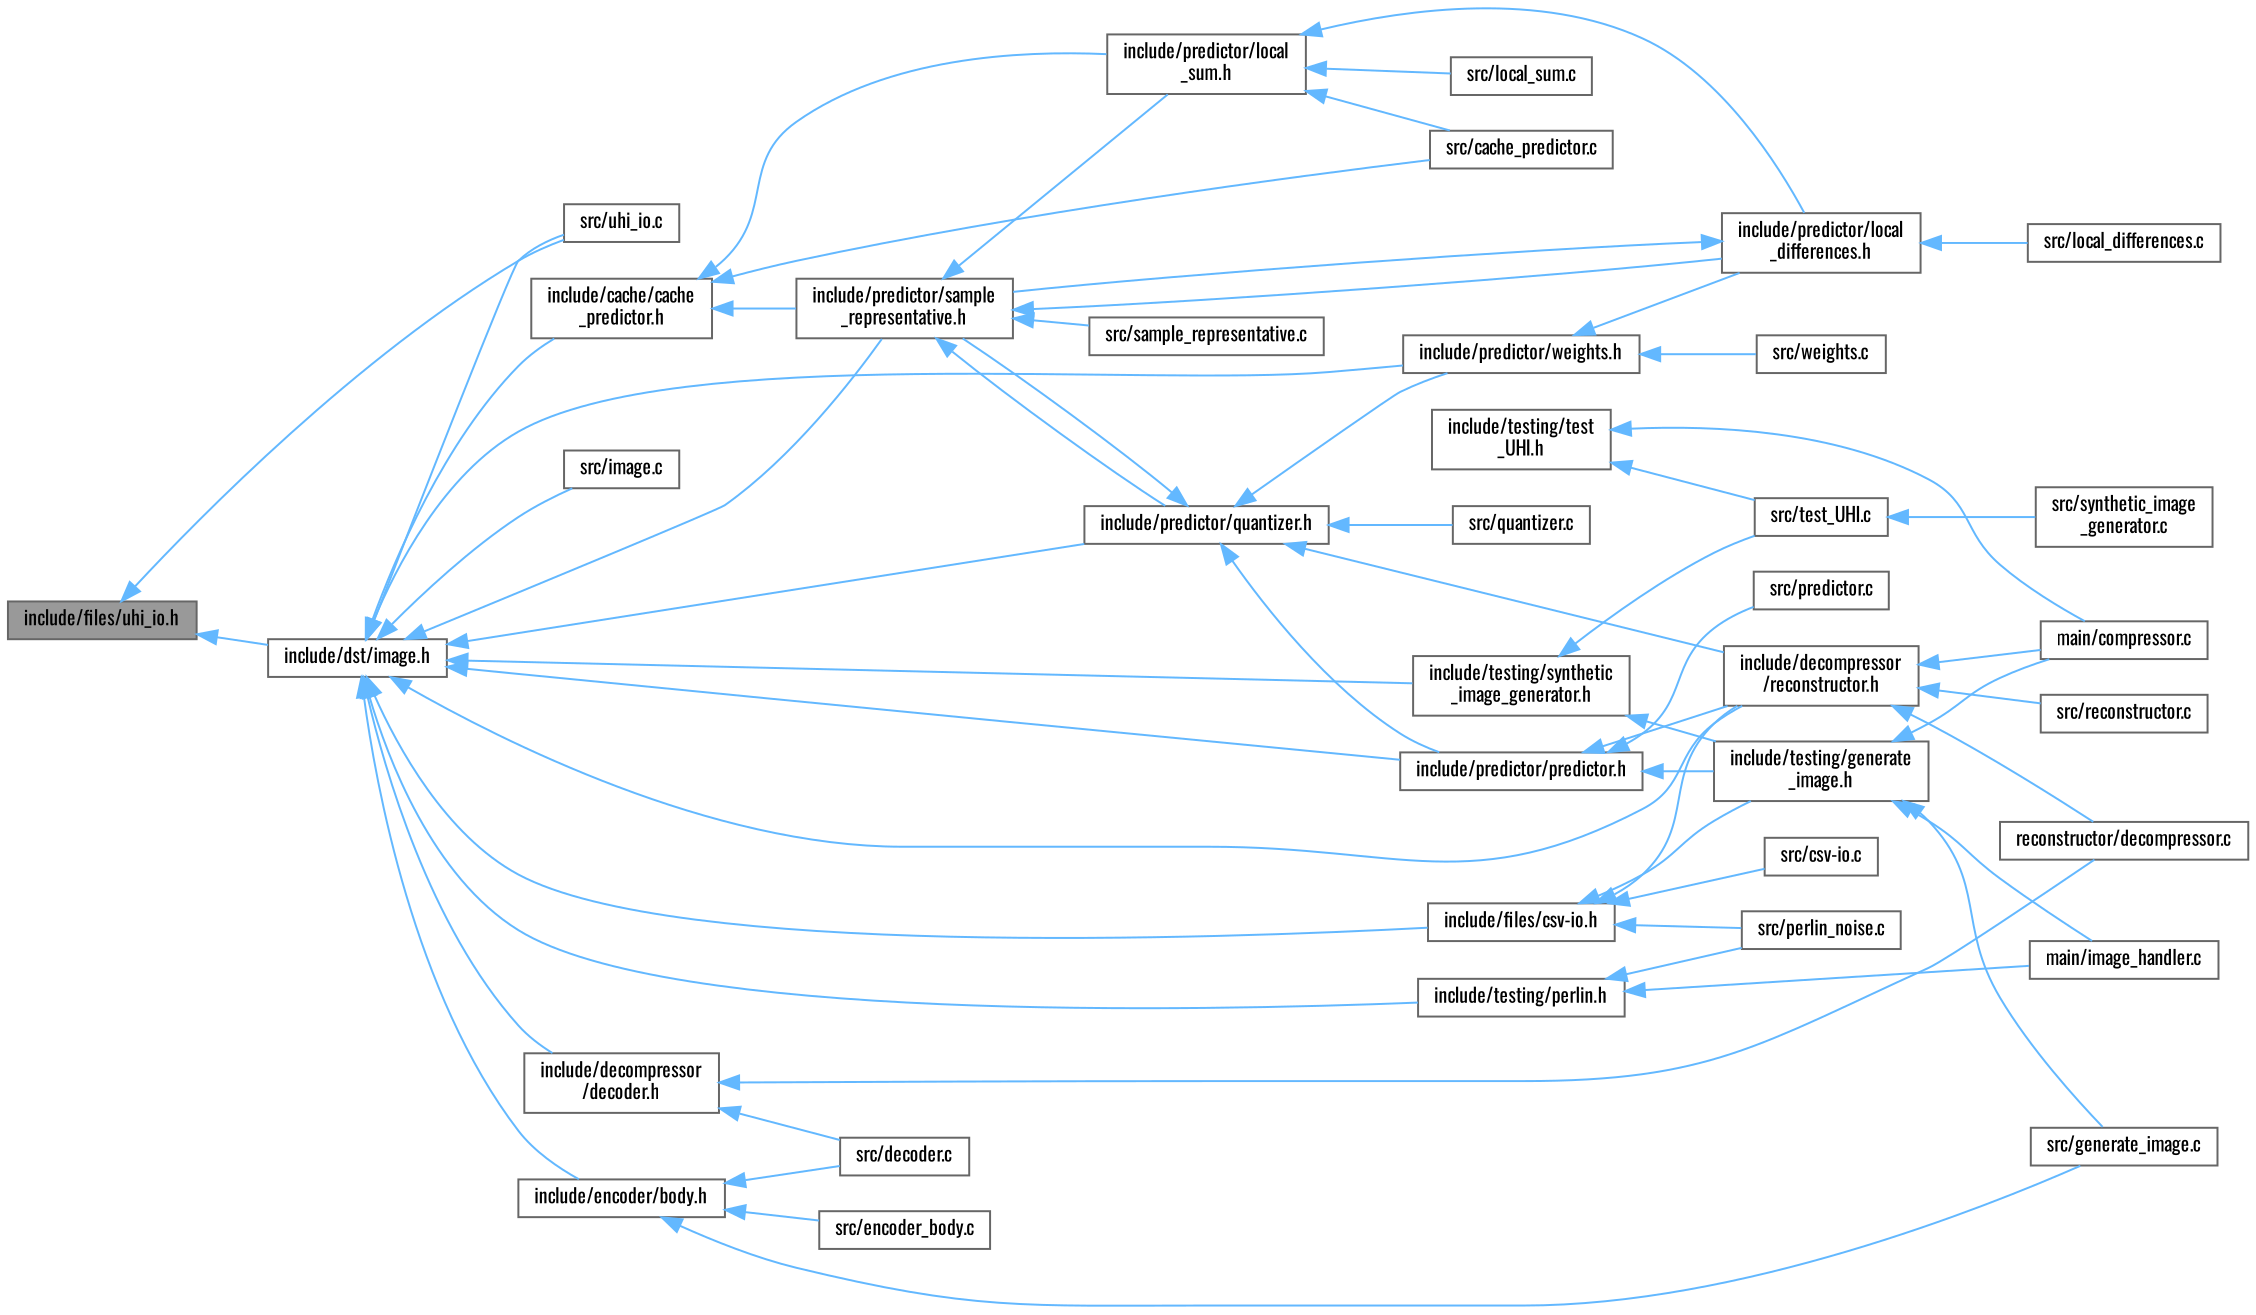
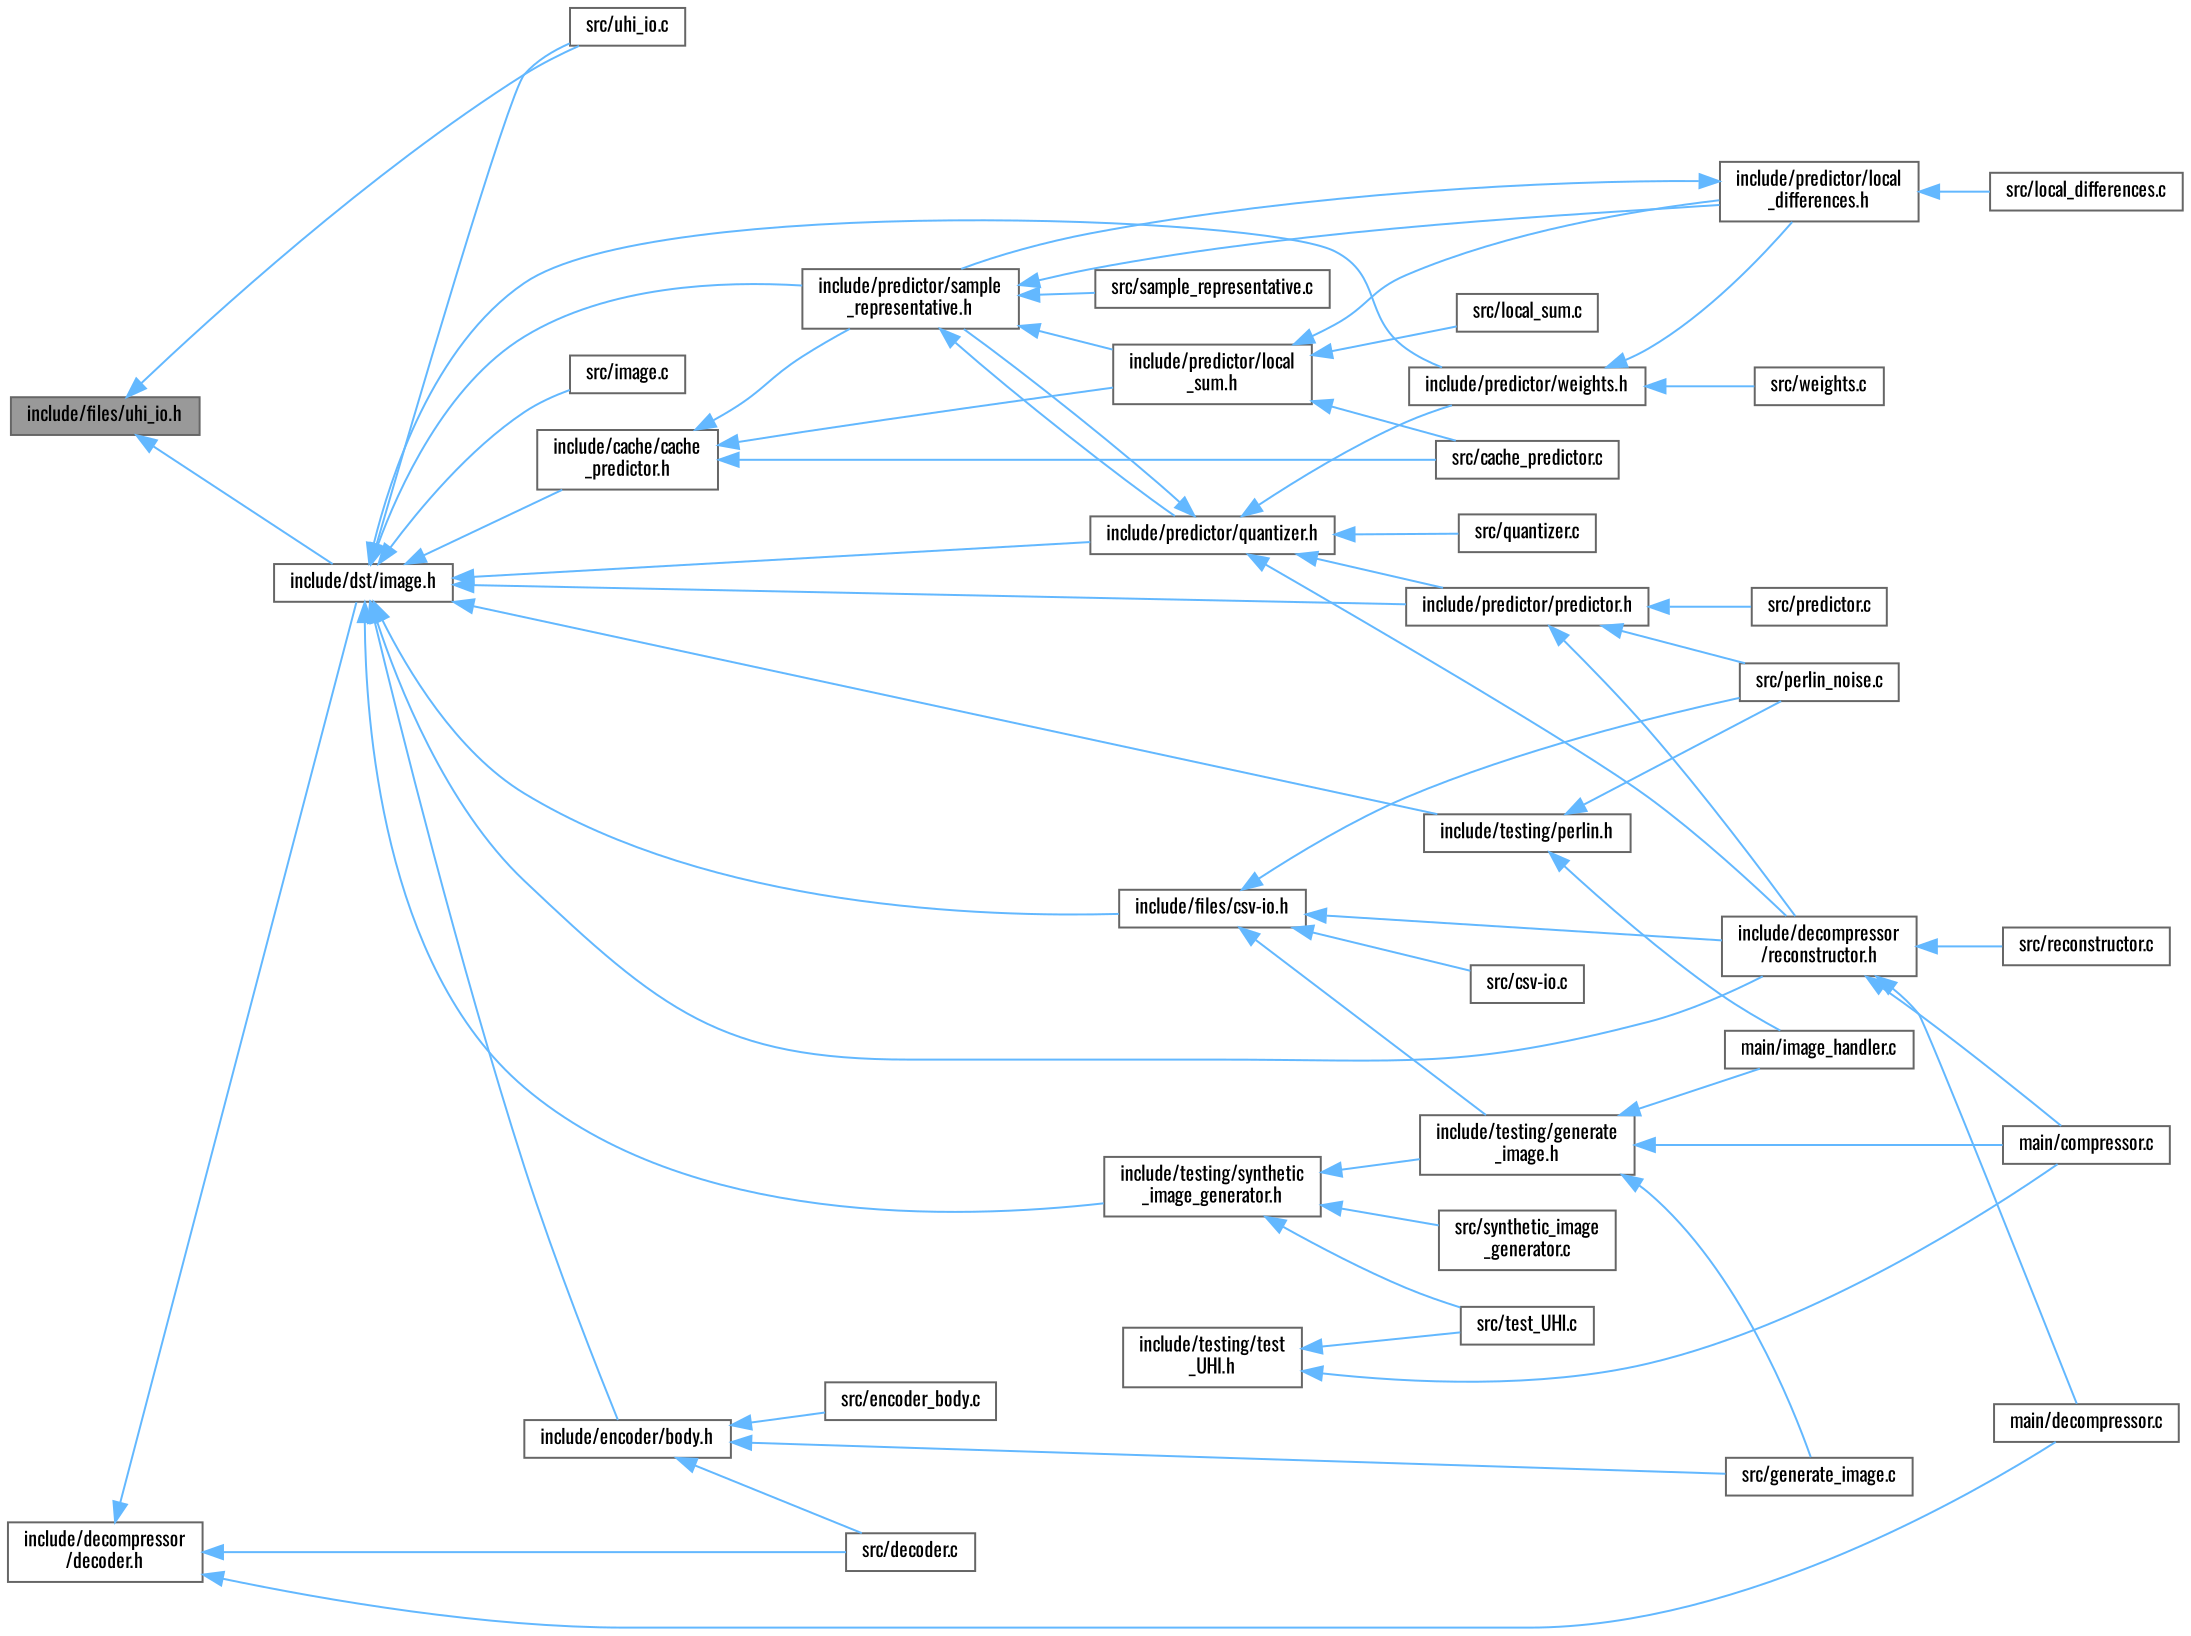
(1981, 517) -> (1390, 1217)
(1698, 771) -> (1683, 647)
(2124, 841) -> (2086, 1423)
(433, 890) -> (238, 1052)
